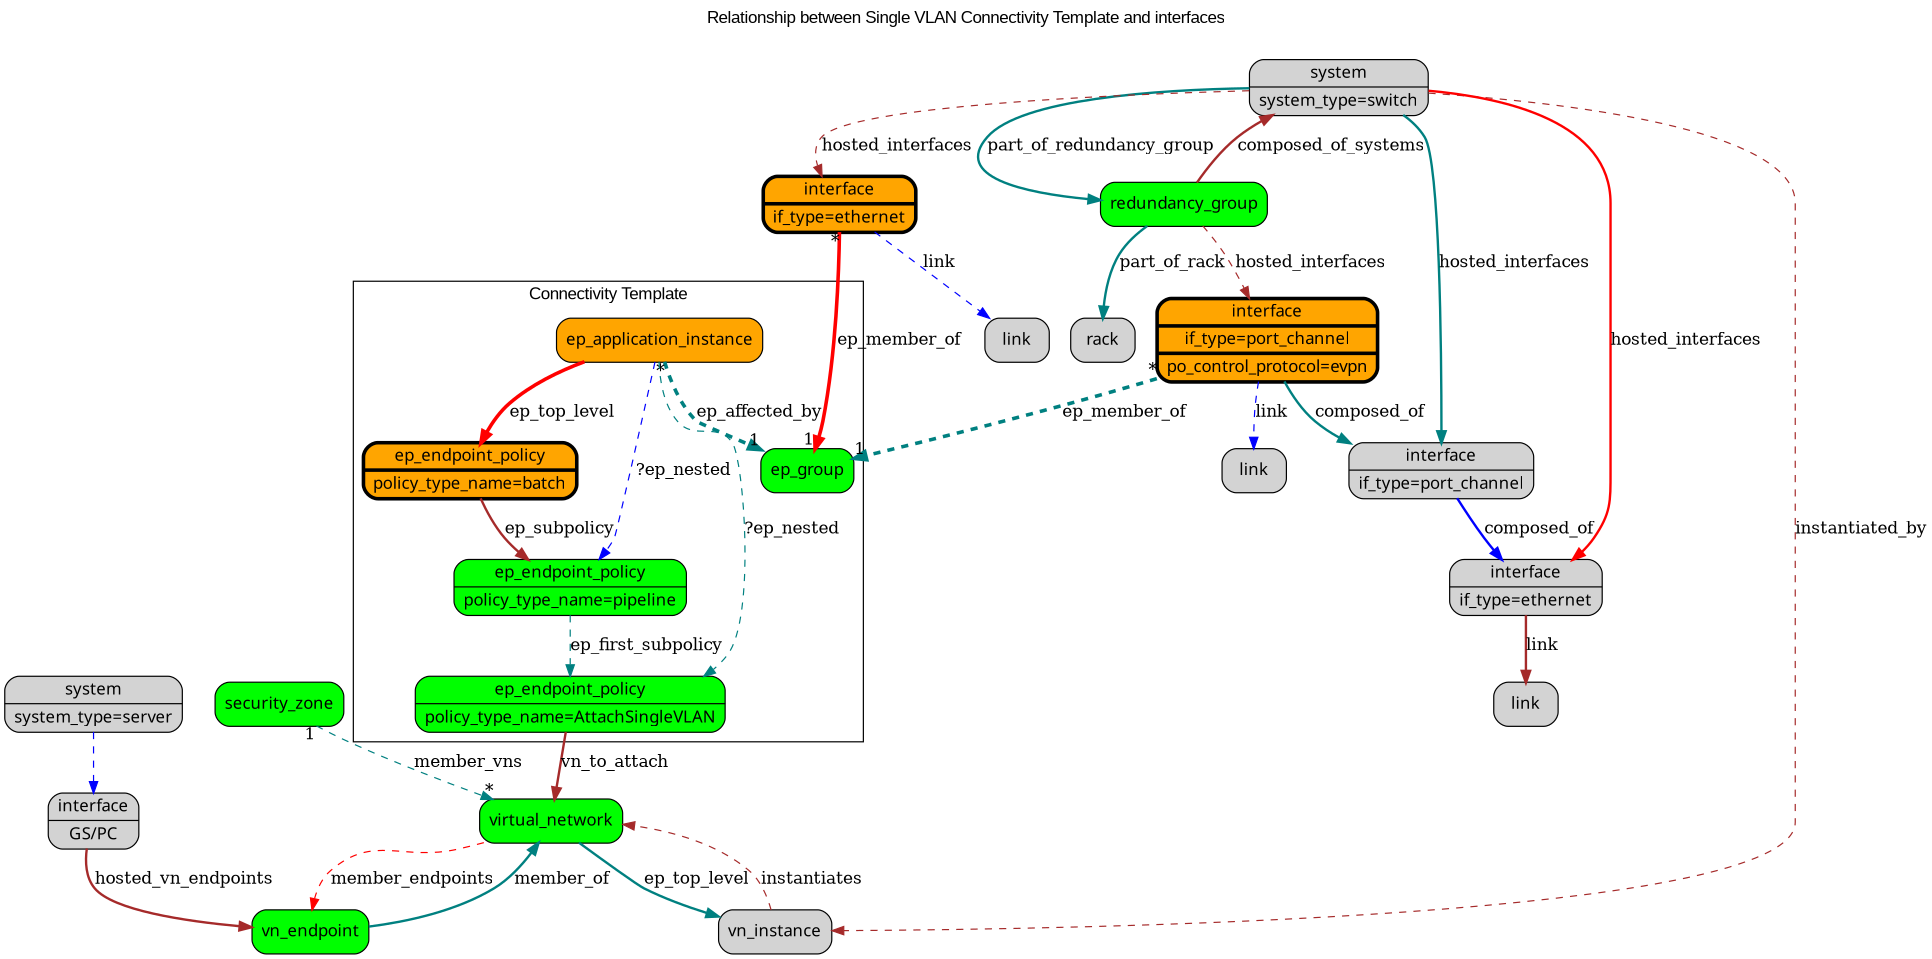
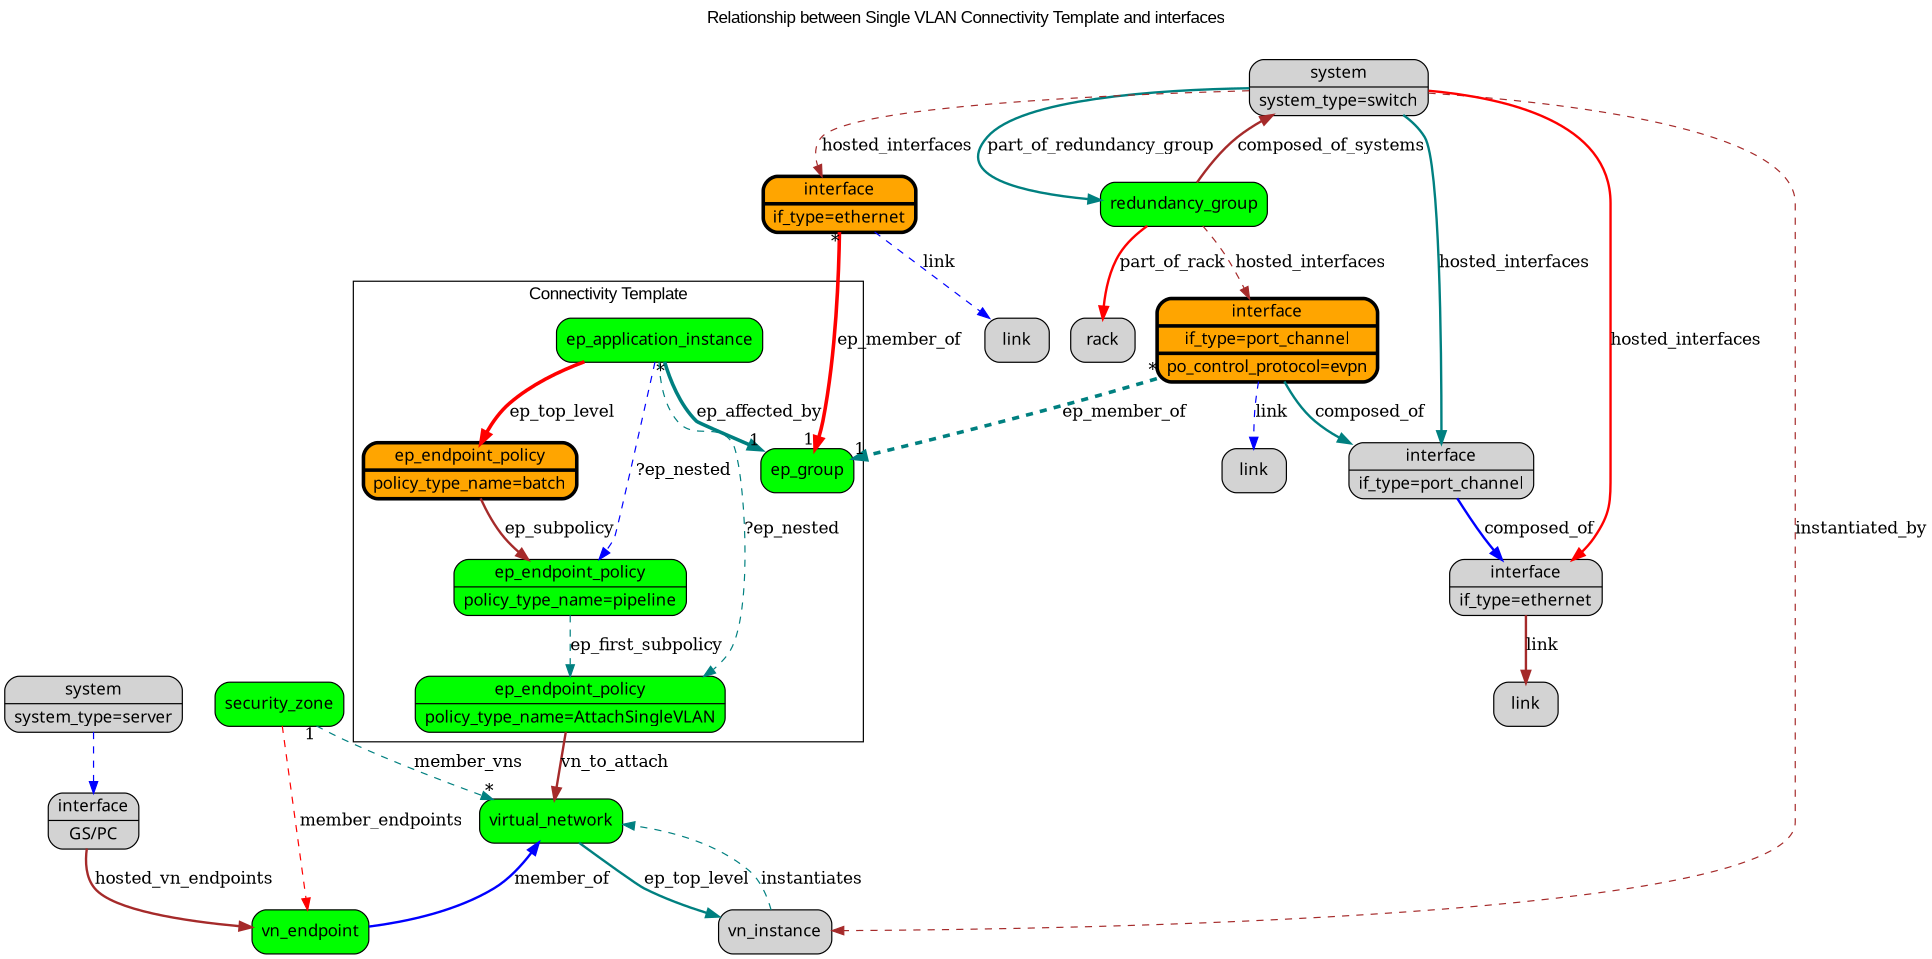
(1116, 261) -> (1116, 261)
(660, 340) -> (660, 340)
(693, 418) -> (693, 418)
(716, 850) -> (716, 850)
(389, 851) -> (294, 812)
(458, 905) -> (458, 905)
